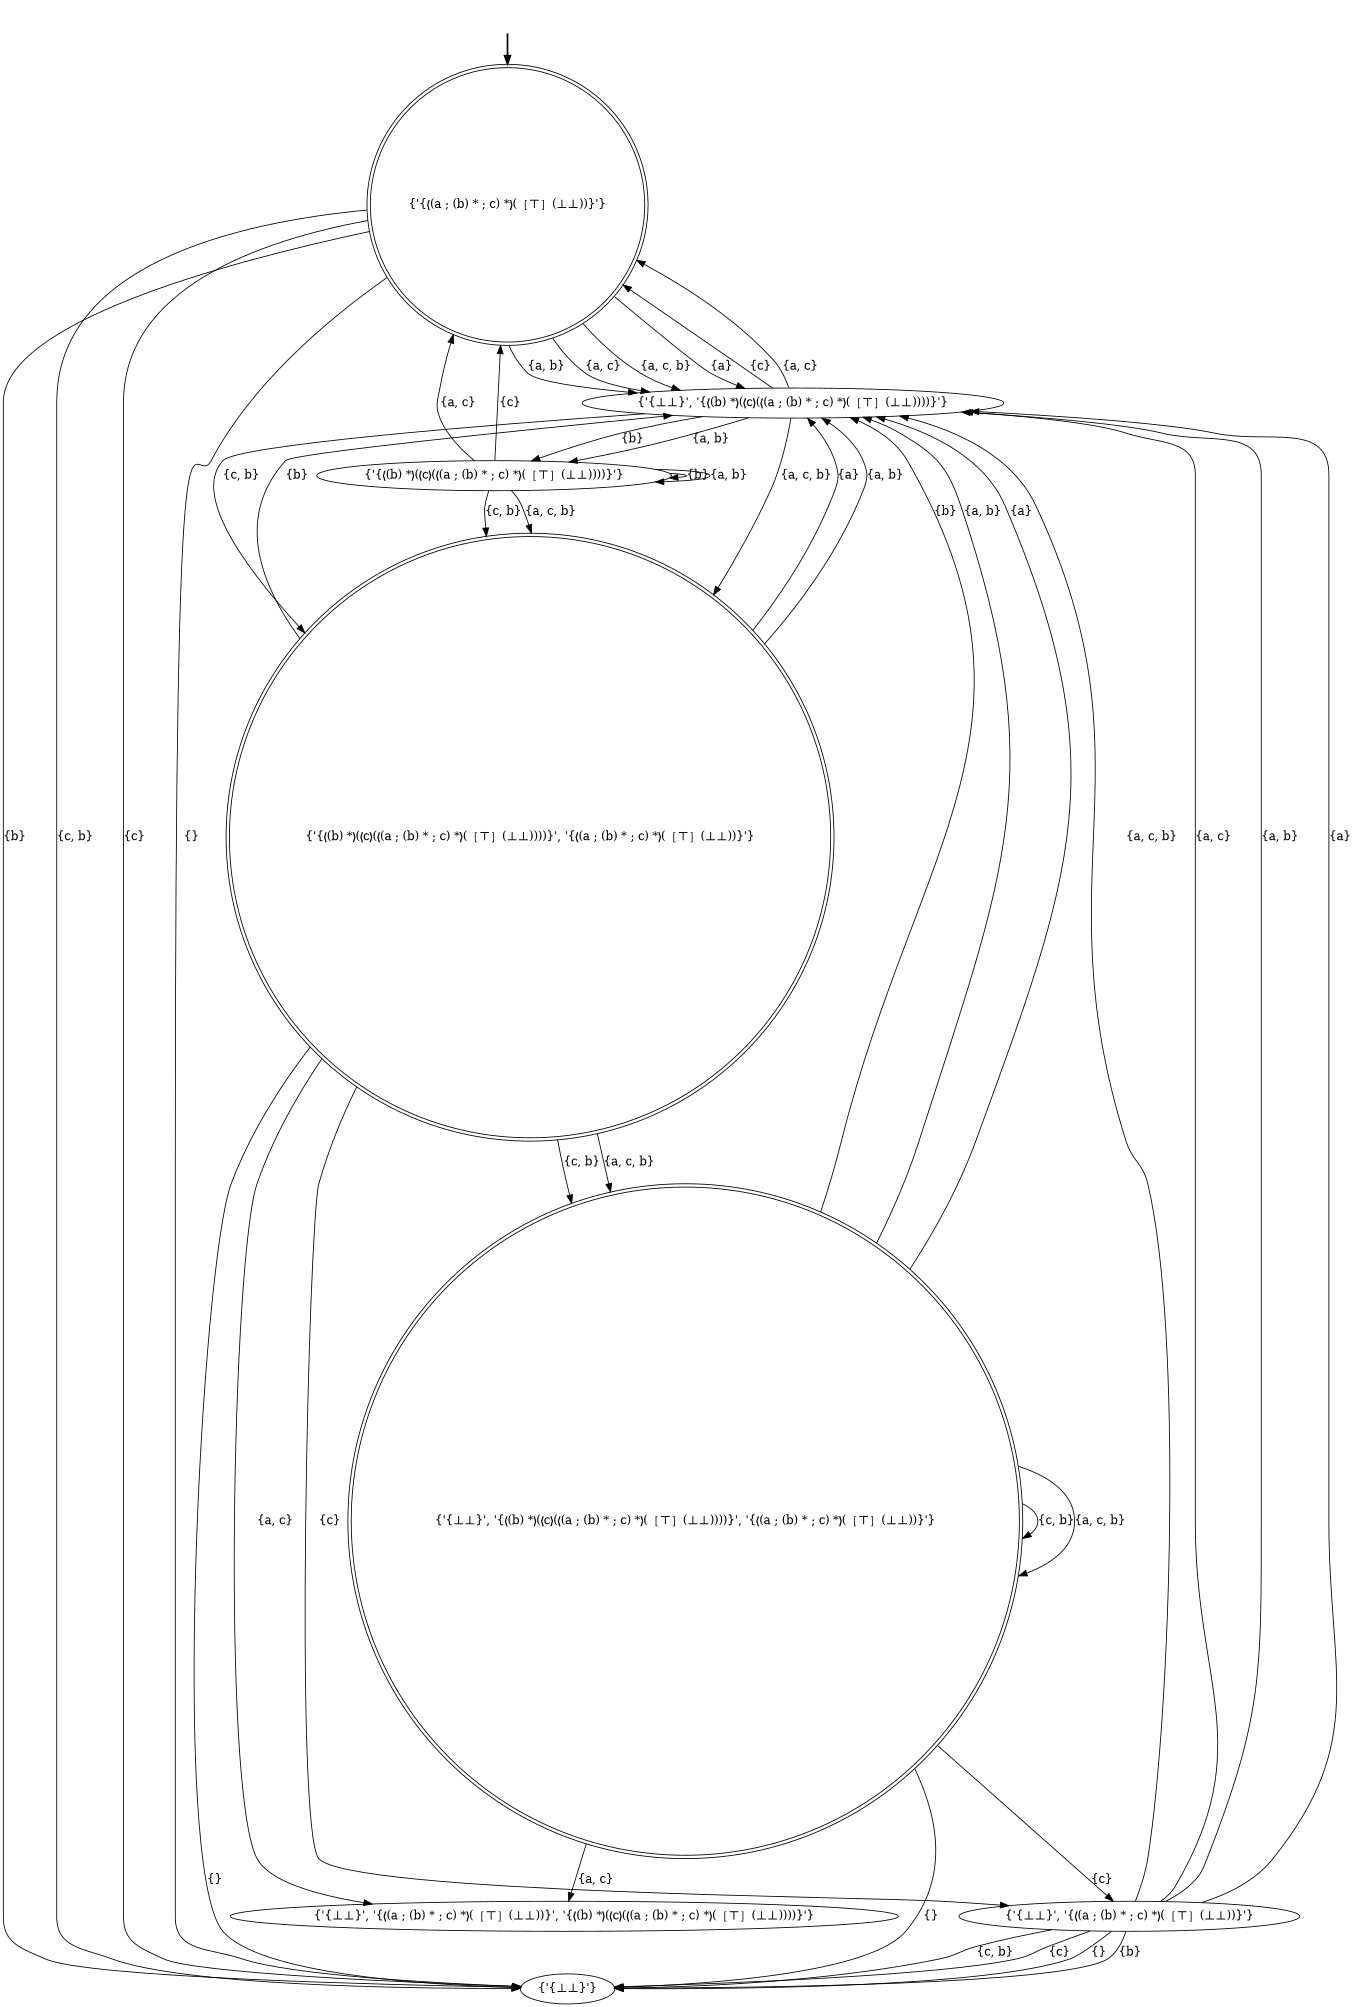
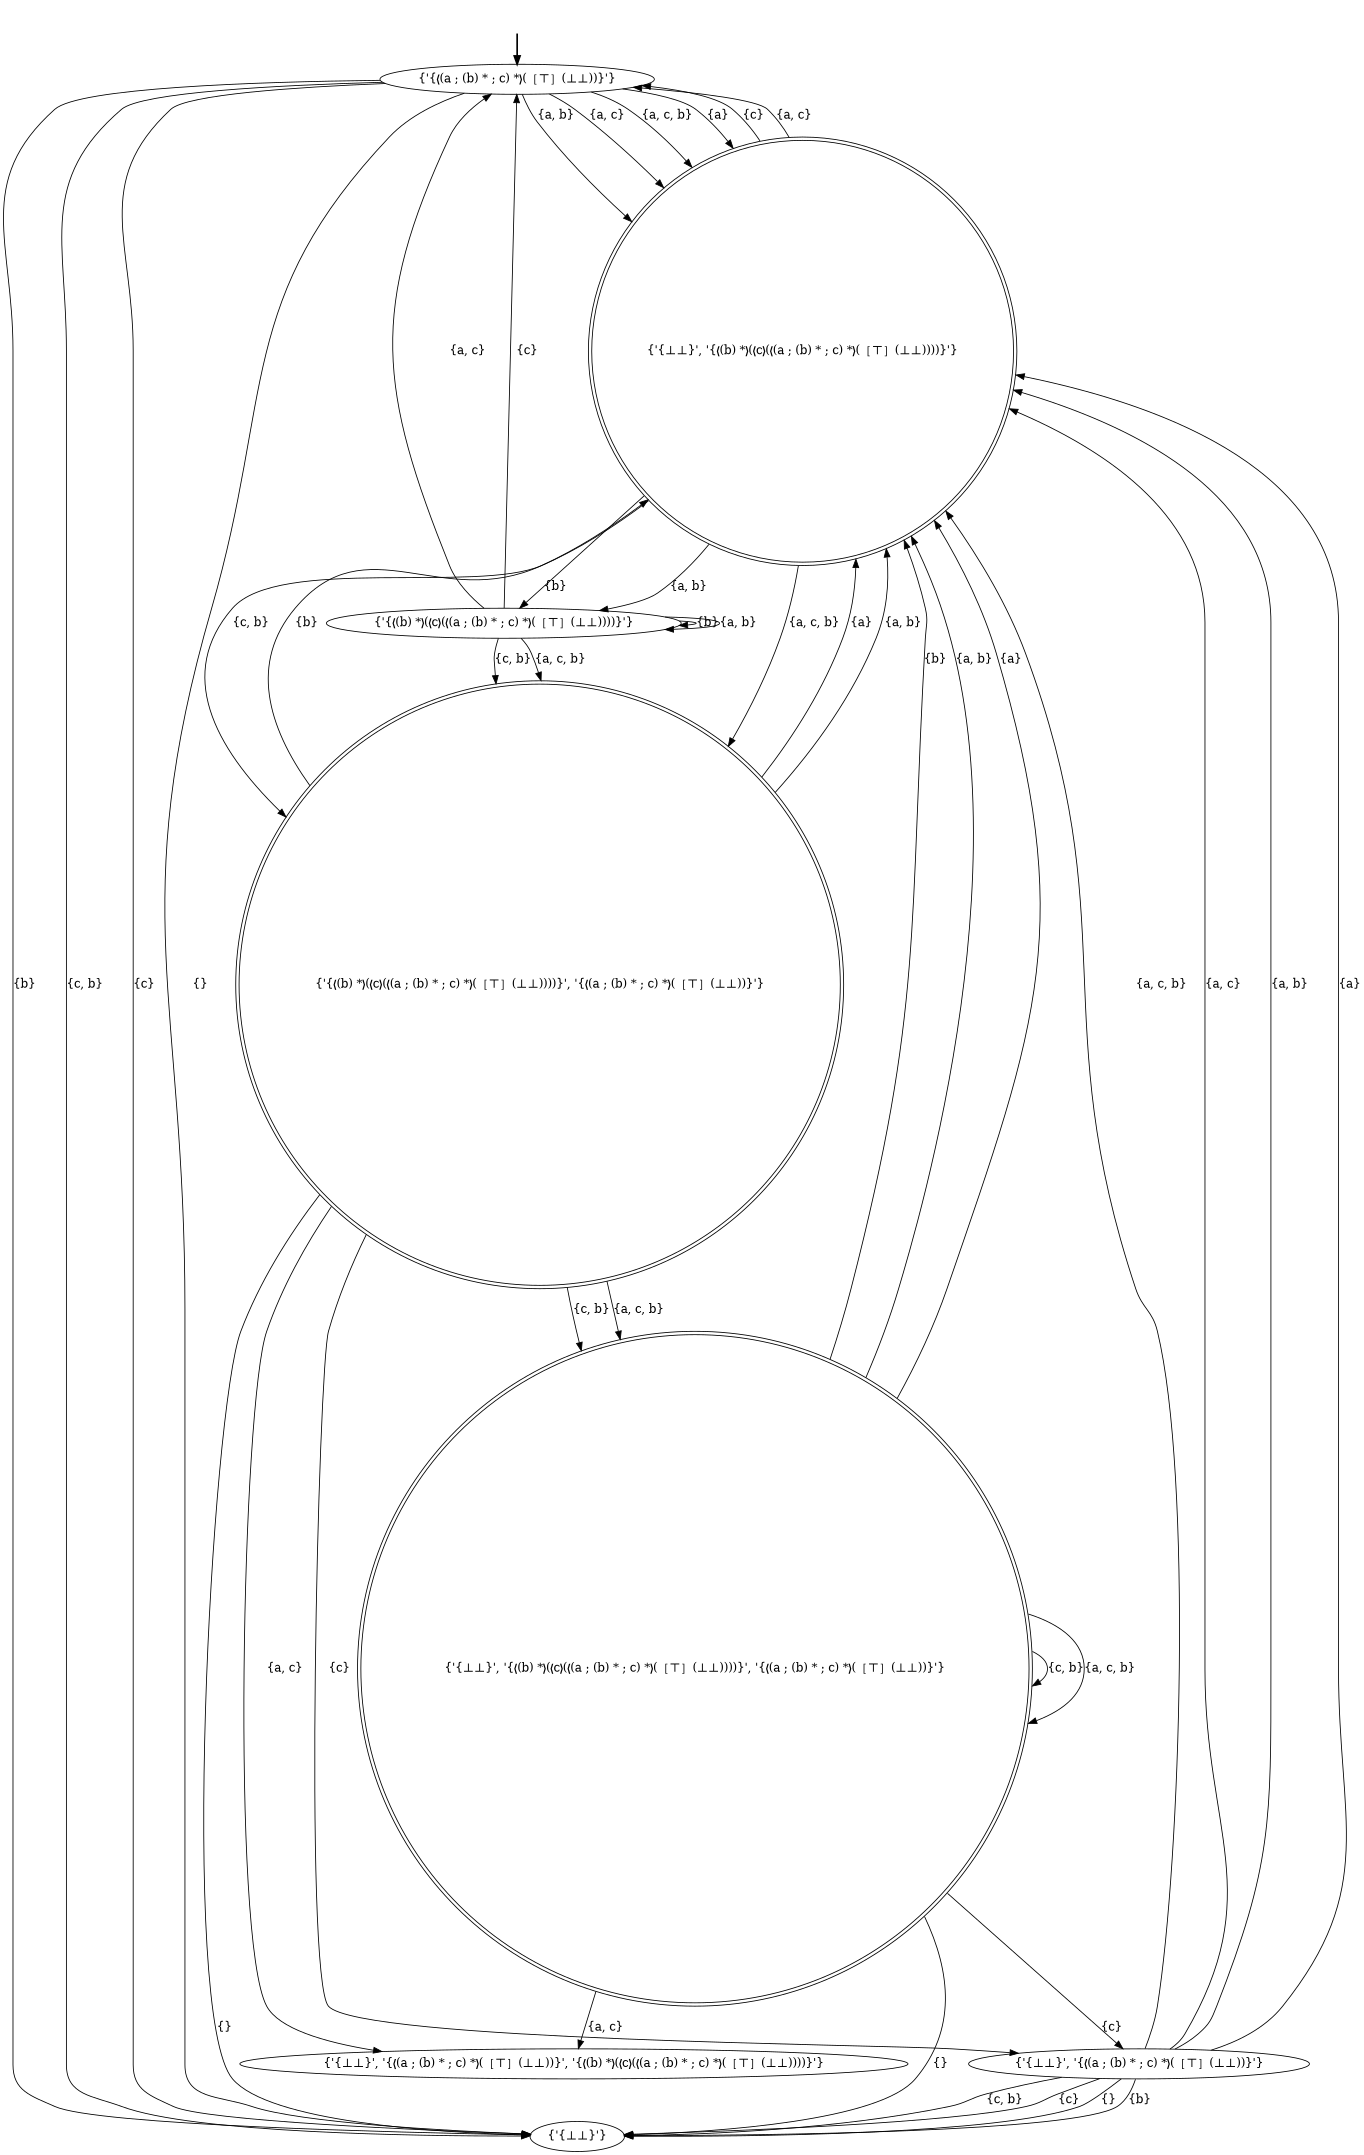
(508, 205) -> (517, 79)
(793, 403) -> (803, 351)
